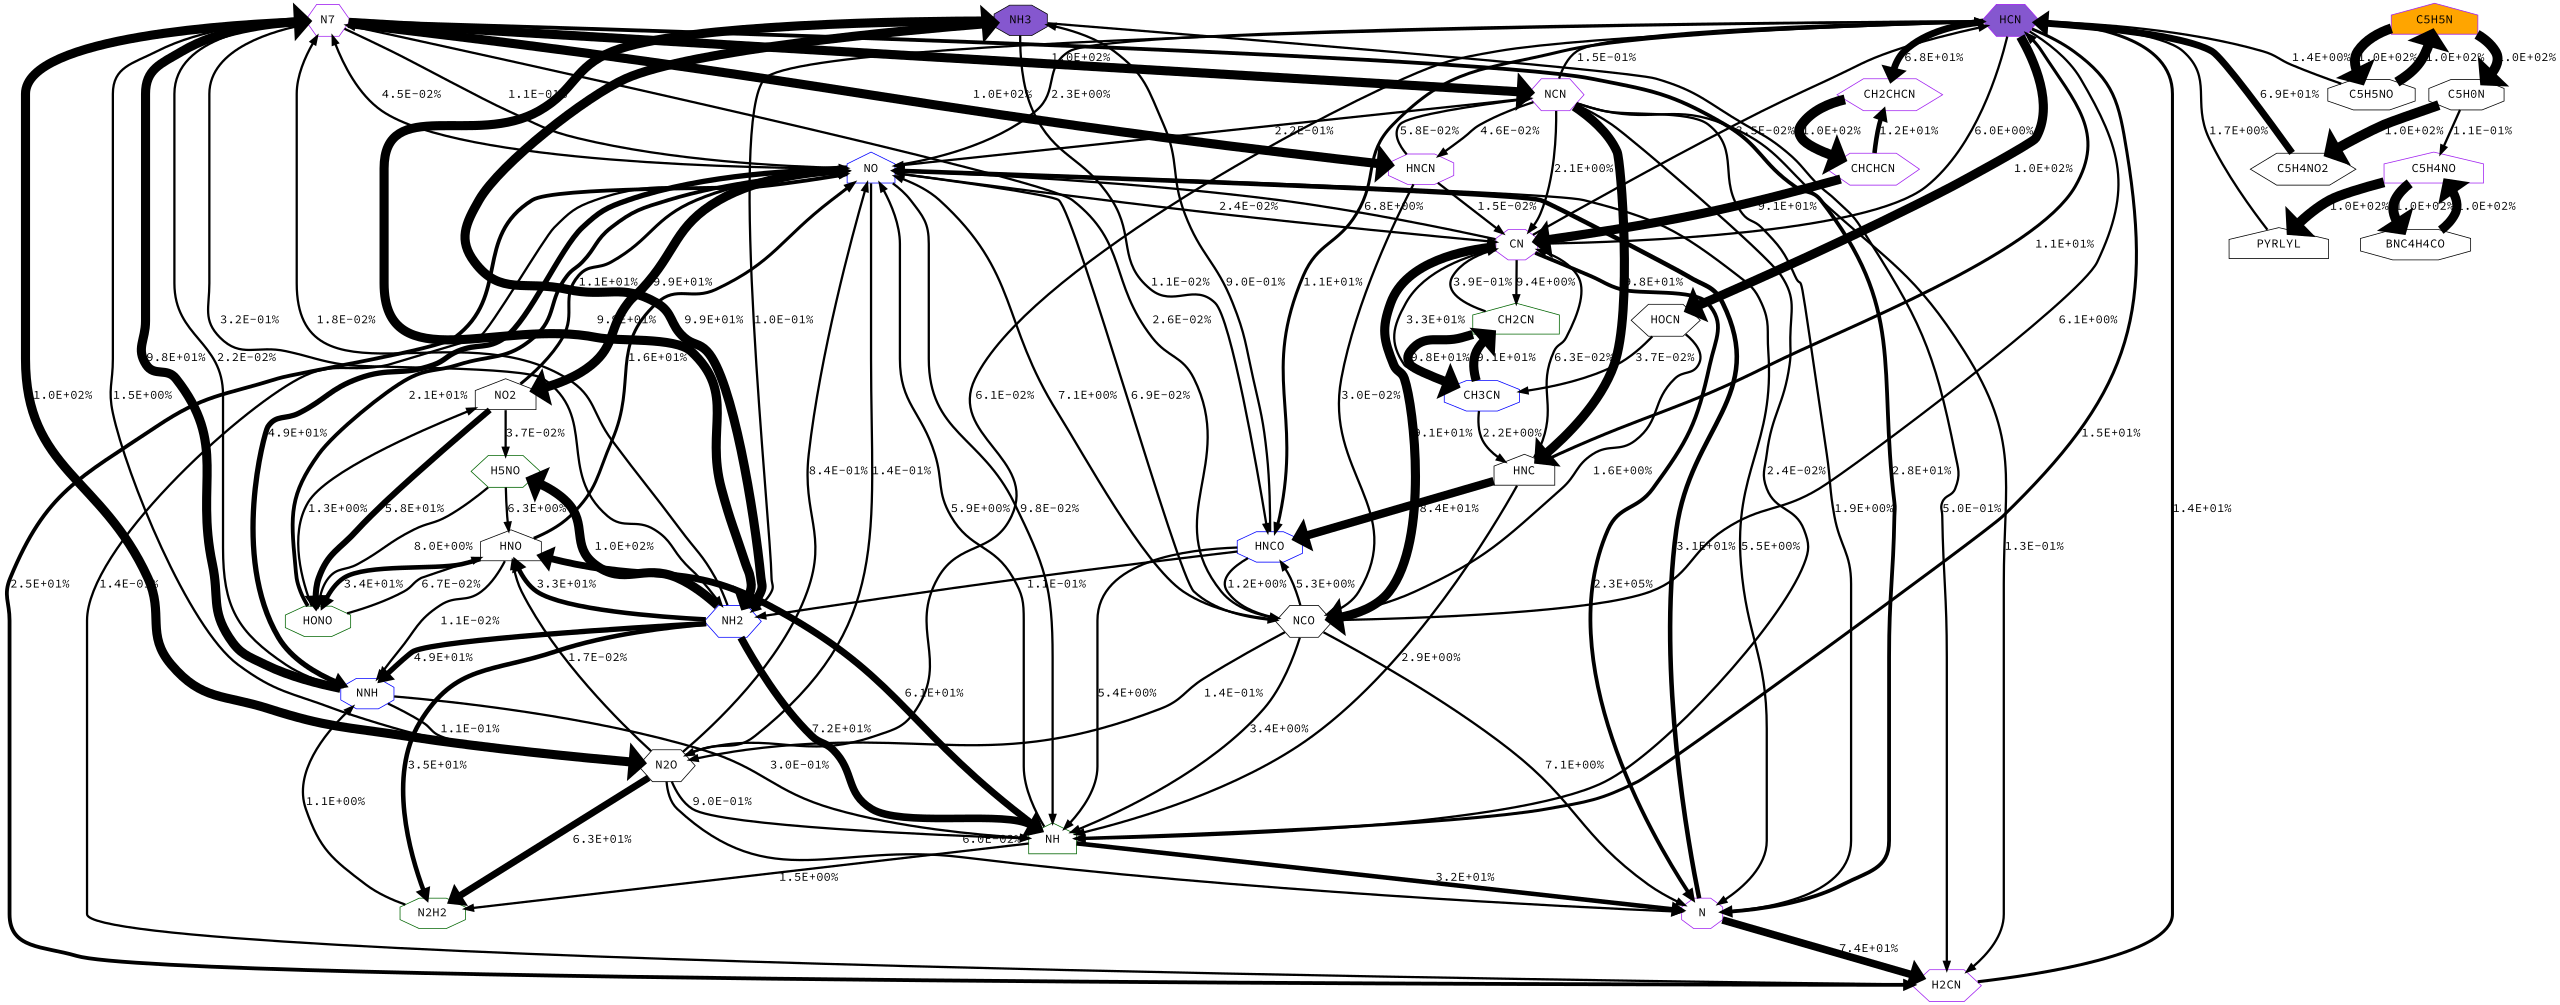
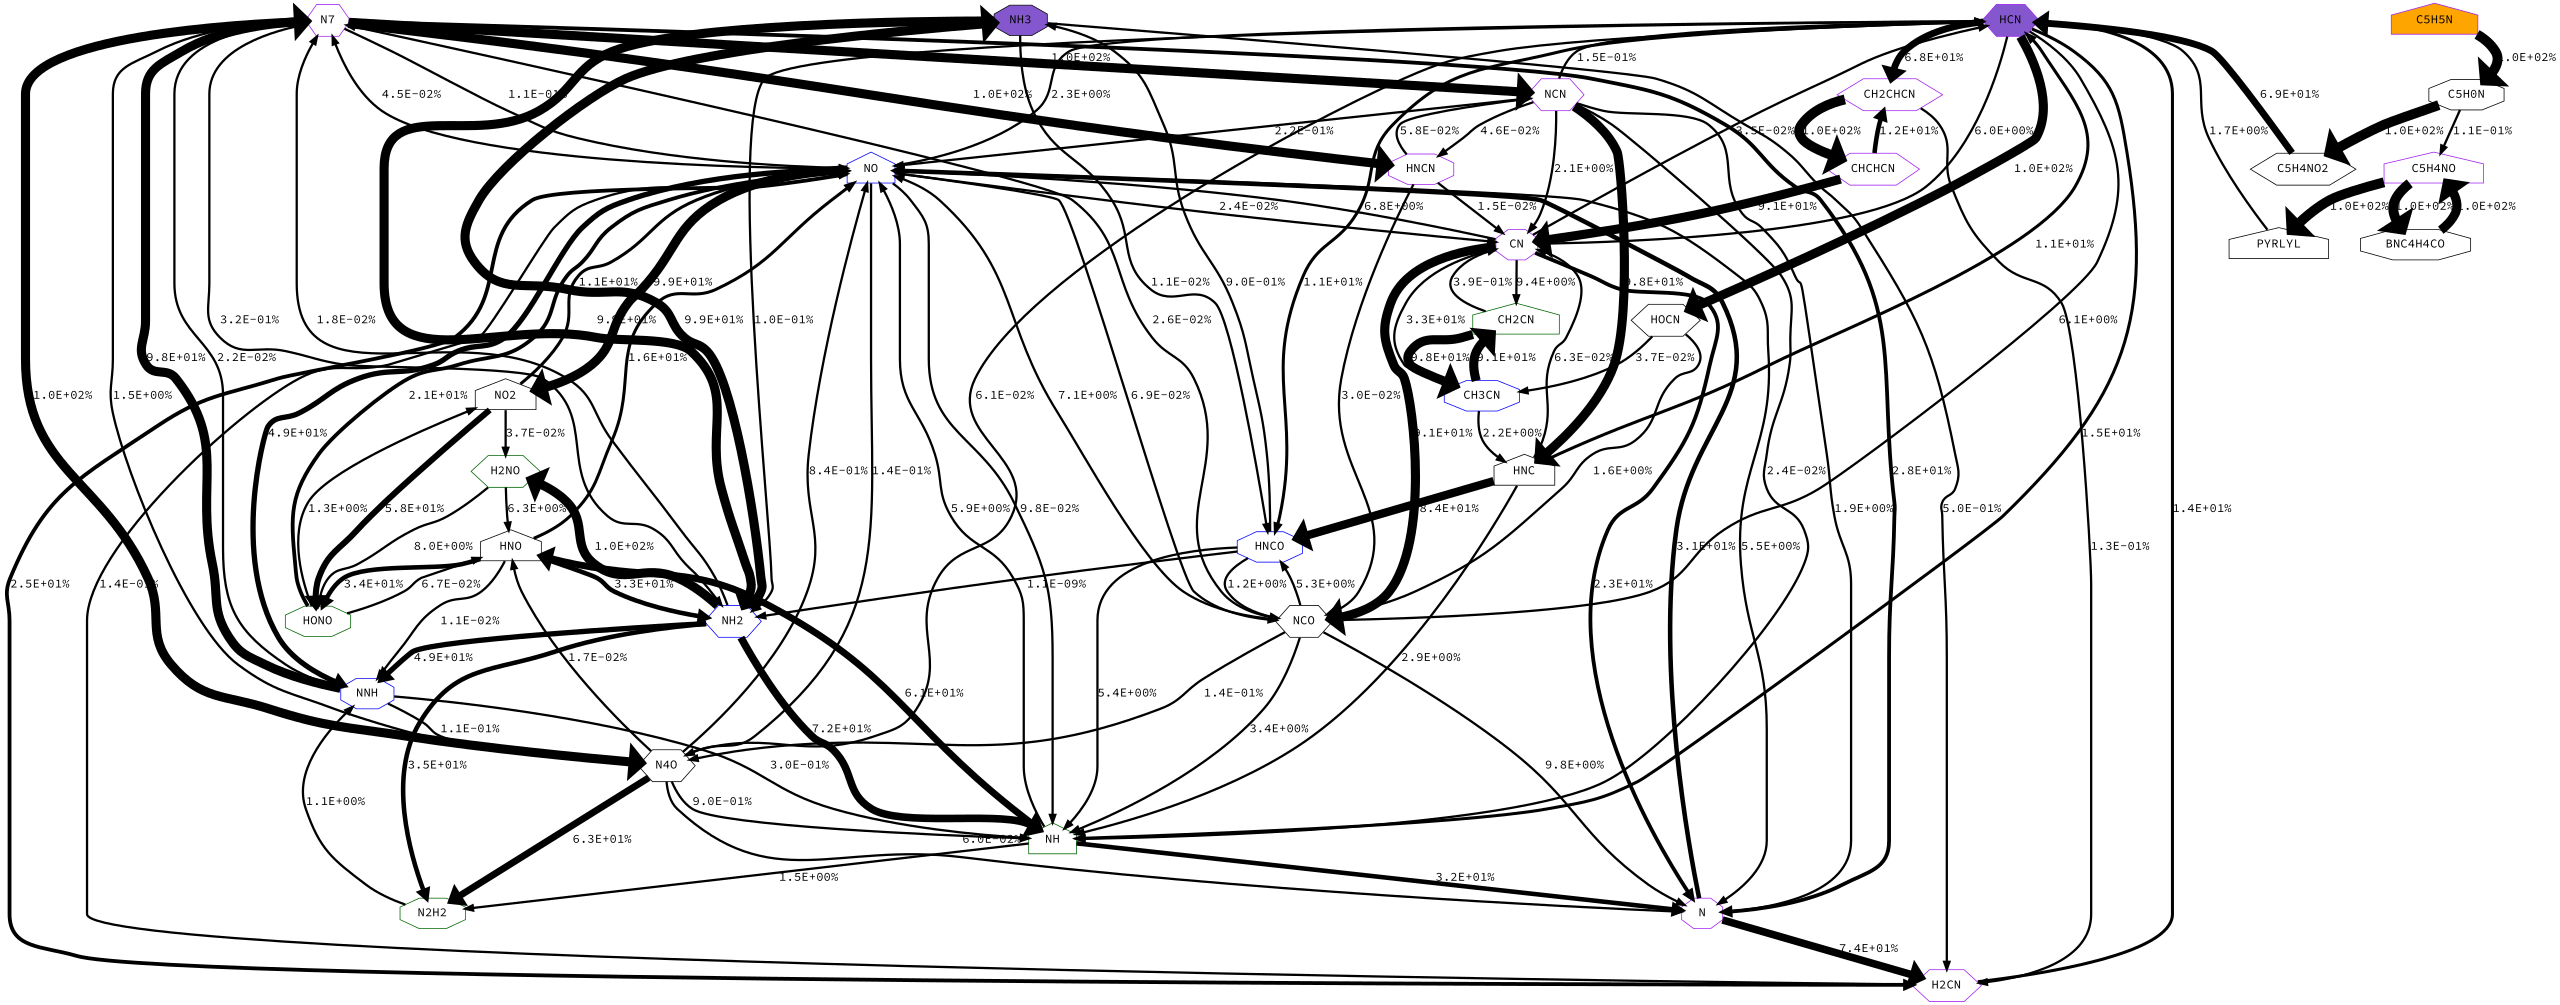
(2371, 95) -> none
(1997, 419) -> (2090, 548)
(506, 471) -> (506, 471)
(1057, 585) -> (1057, 585)
(1624, 585) -> (1624, 585)
(605, 610) -> (618, 593)
(667, 766) -> (667, 766)
(1575, 766) -> (1575, 766)
